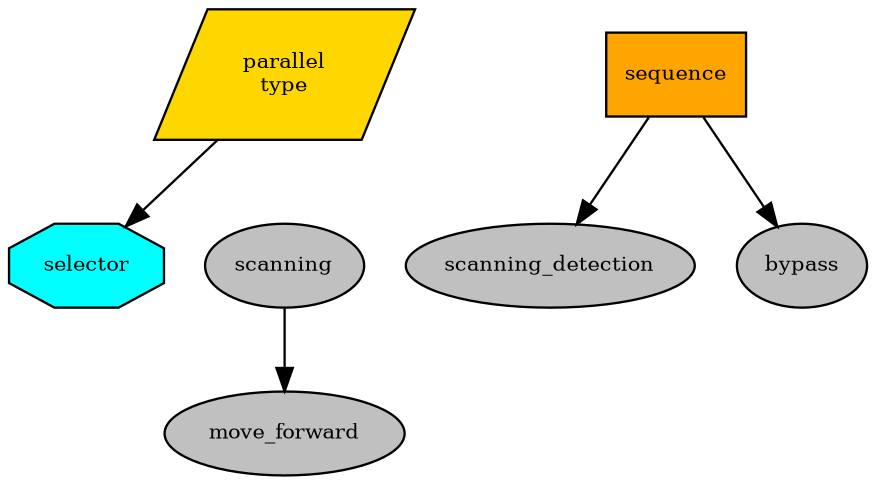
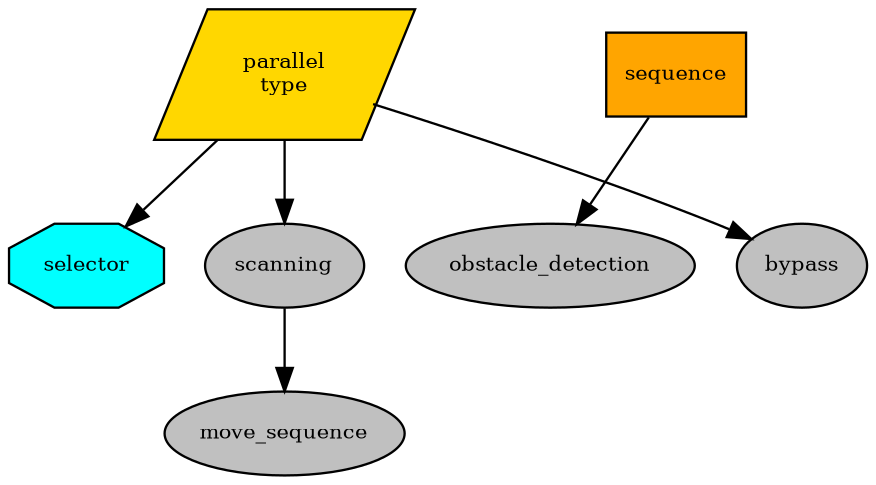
(734, 162) -> (552, 163)
none -> (285, 170)
(550, 266) -> (550, 266)
(285, 433) -> (285, 433)
